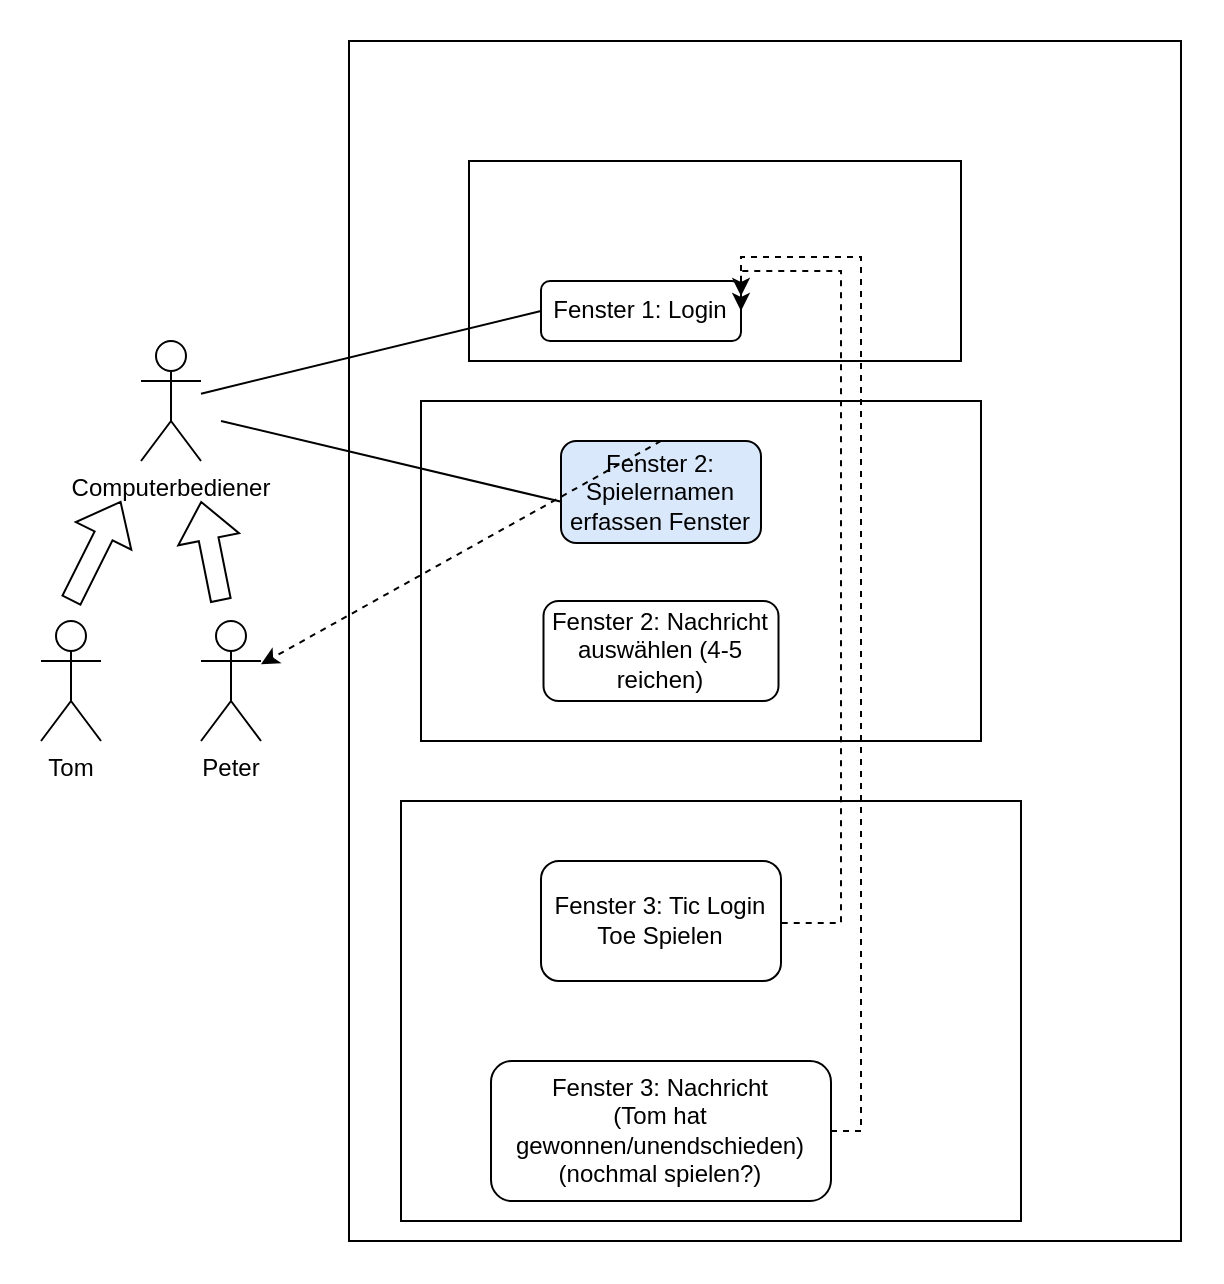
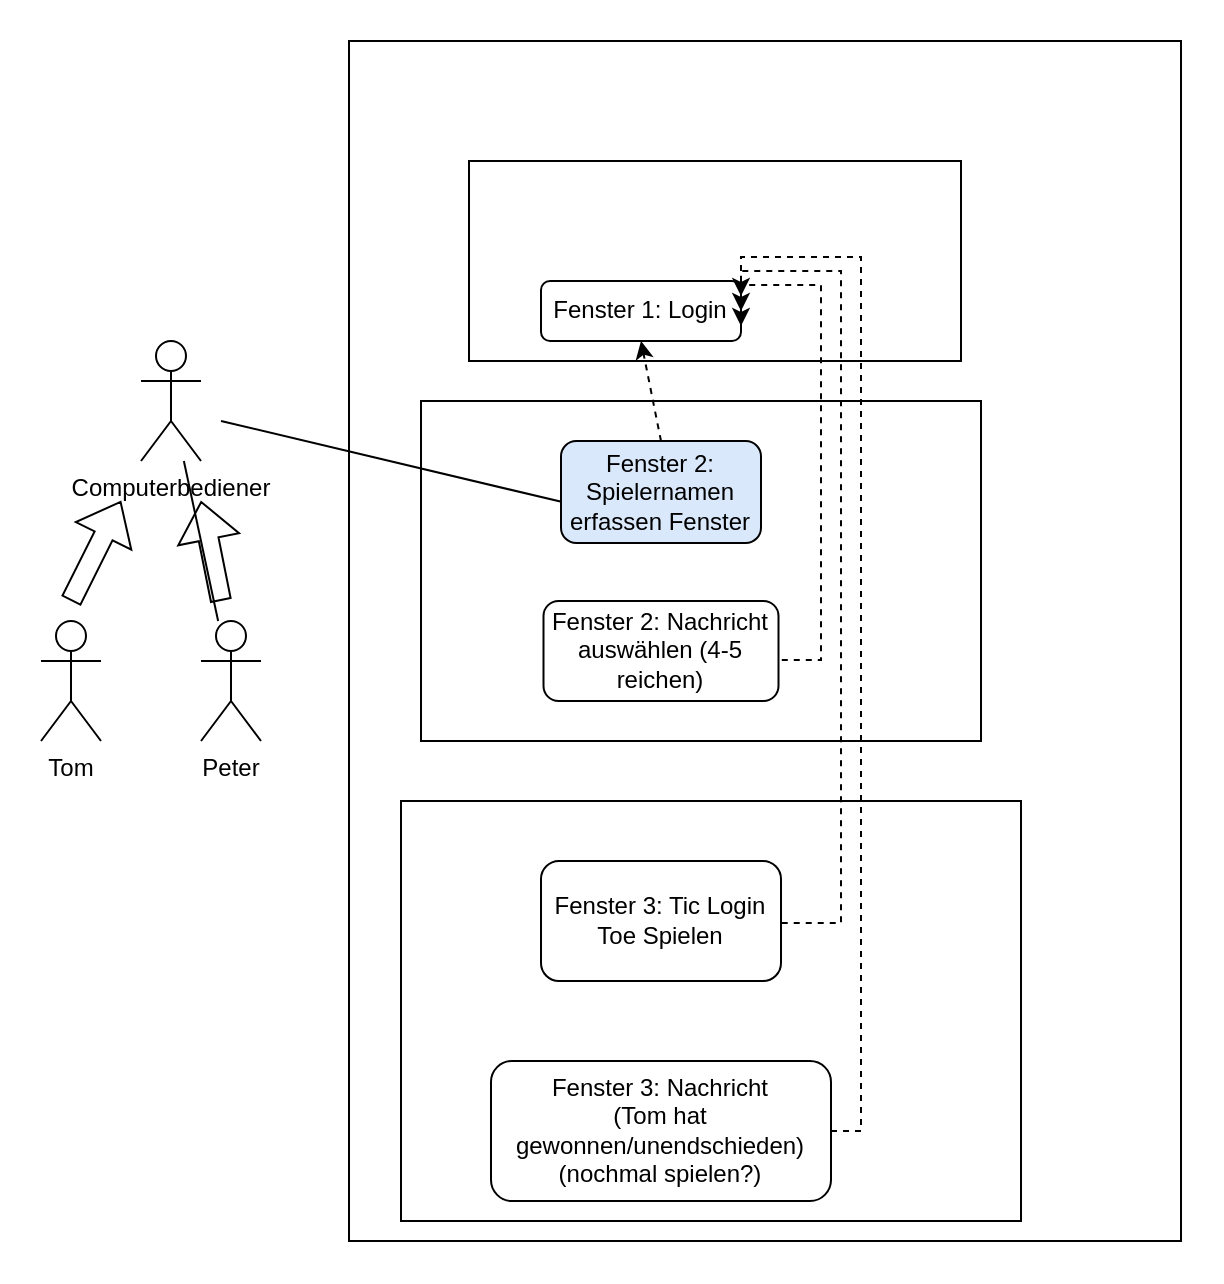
(371, 352) -> (207, 569)
none -> (821, 455)
(413, 580) -> (653, 400)
